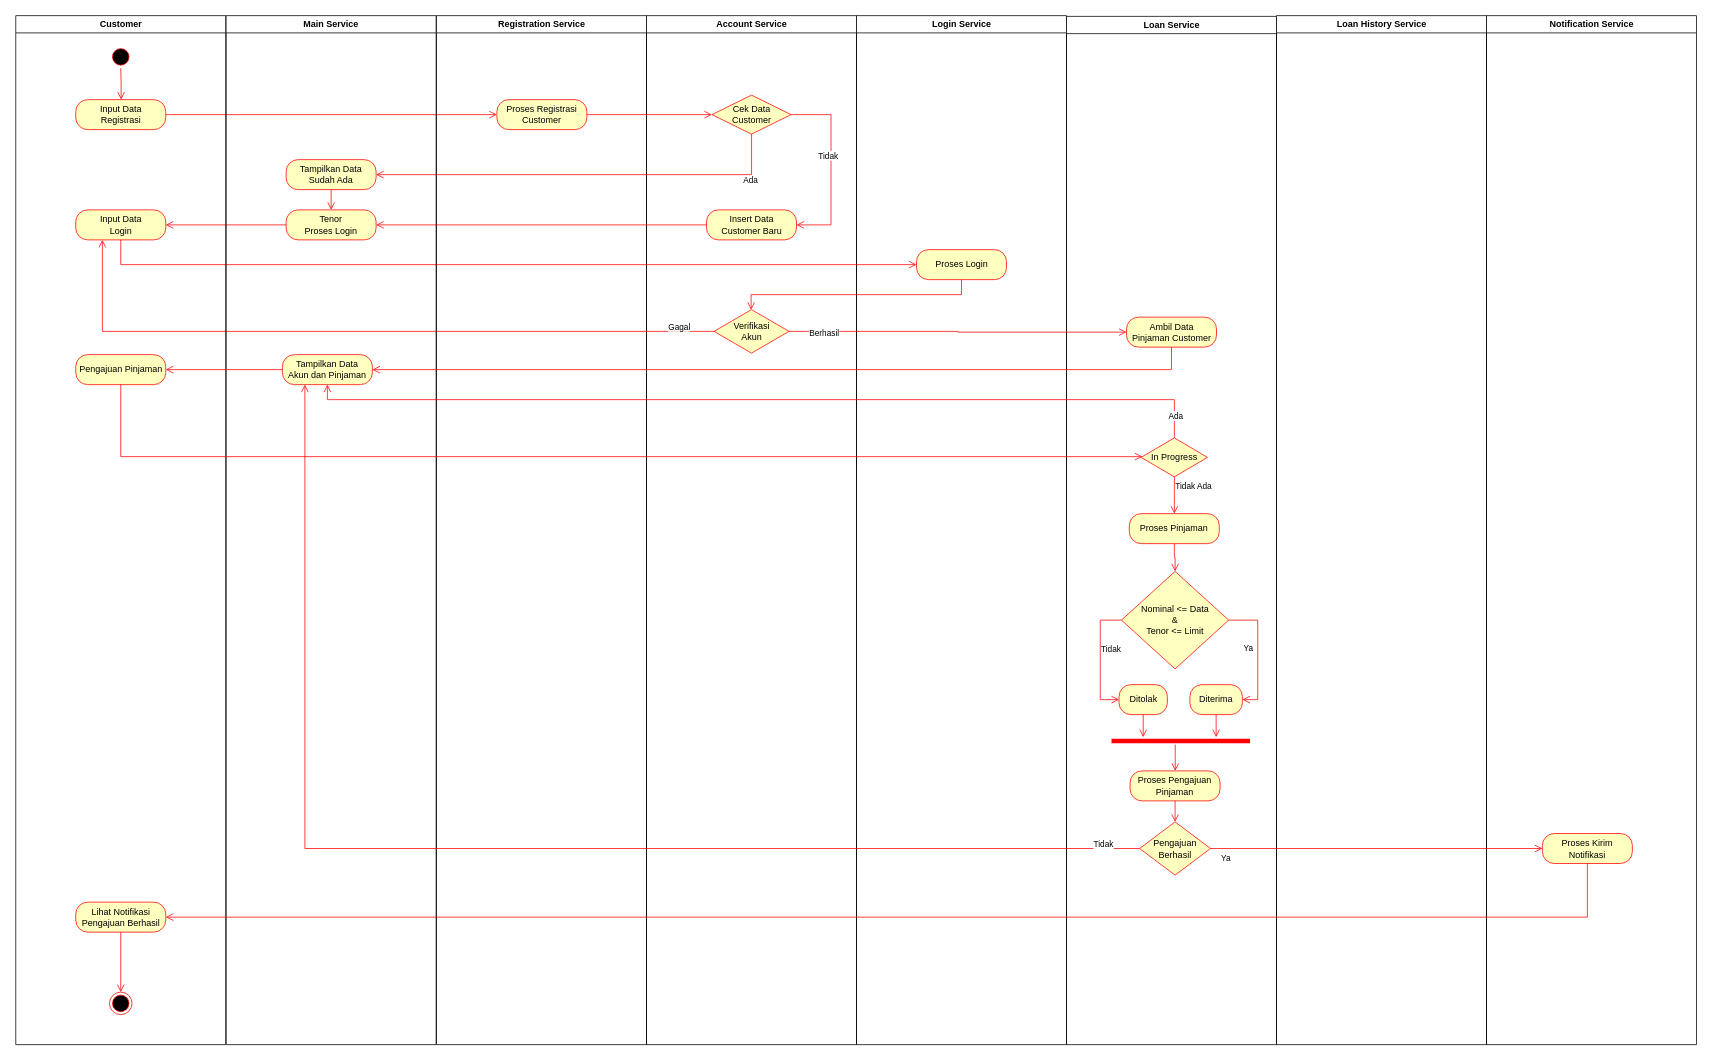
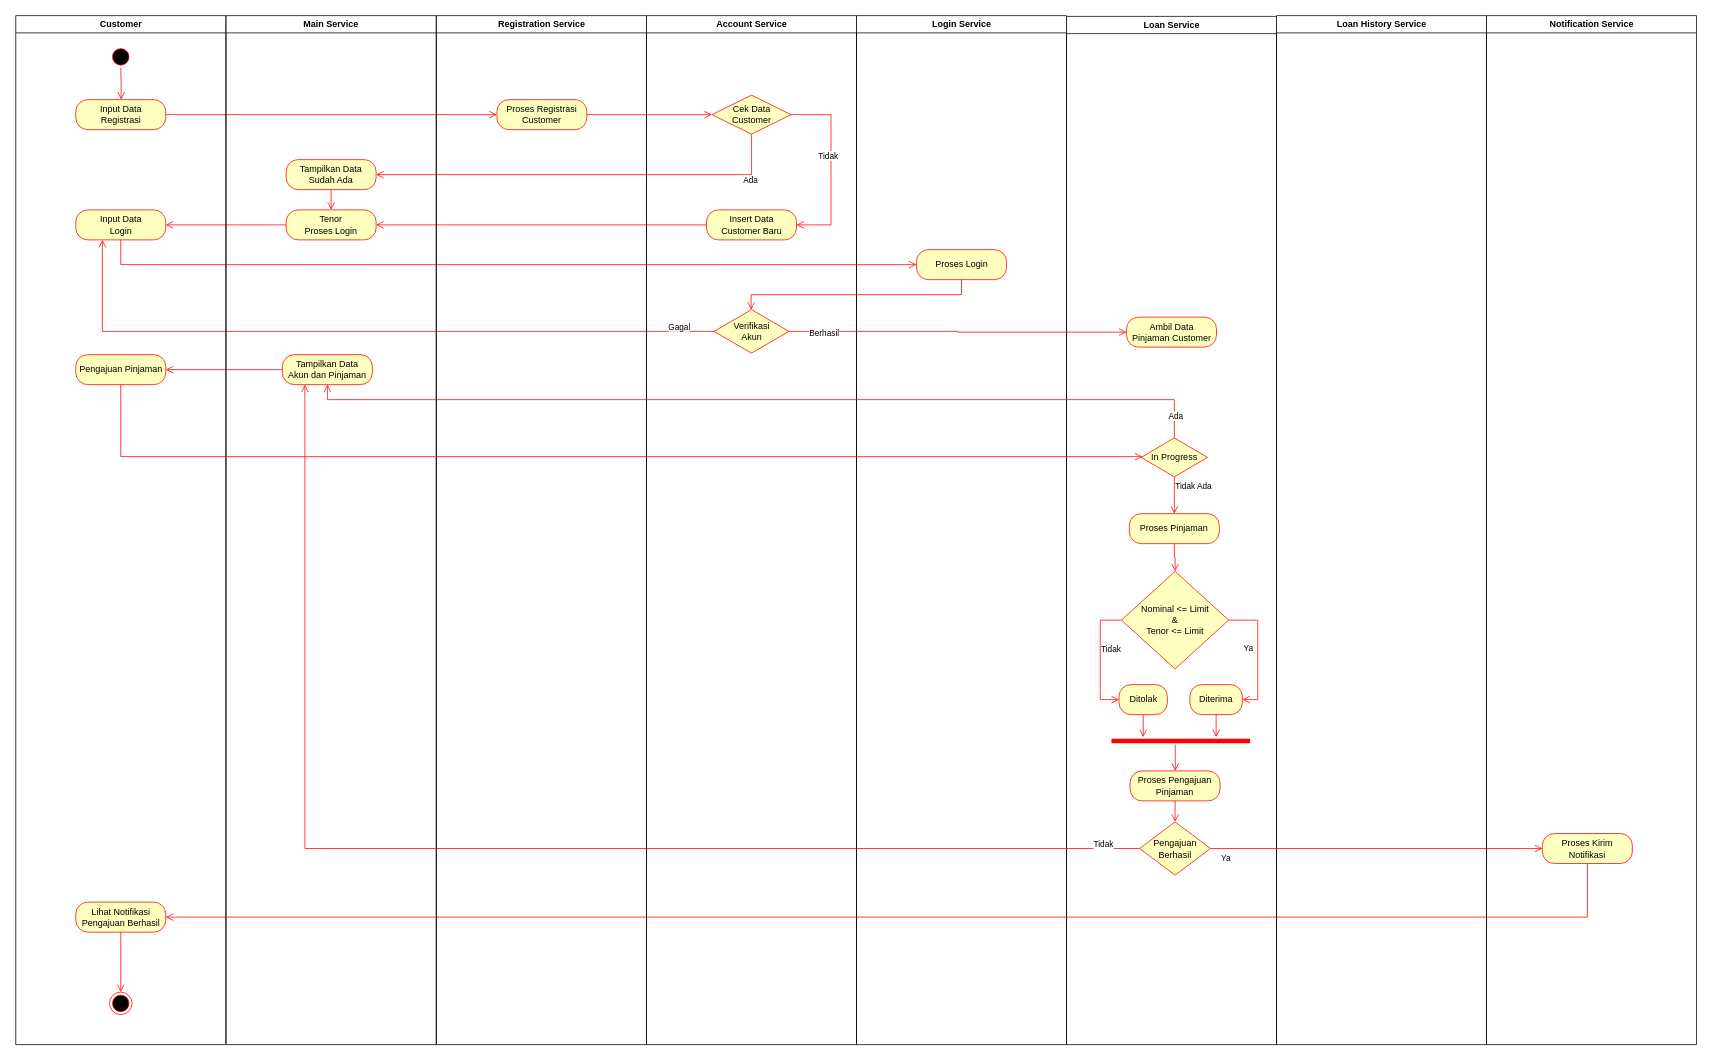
(784, 369) -> none
(1175, 620) -> (1175, 620)
